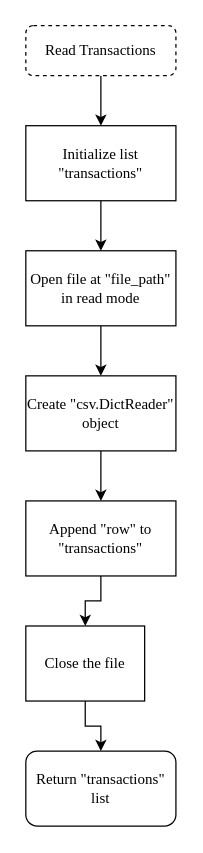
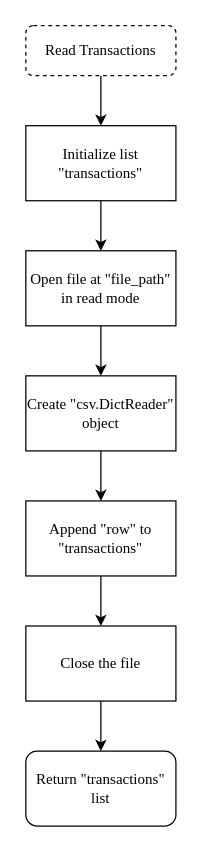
(85, 663) -> (101, 663)
